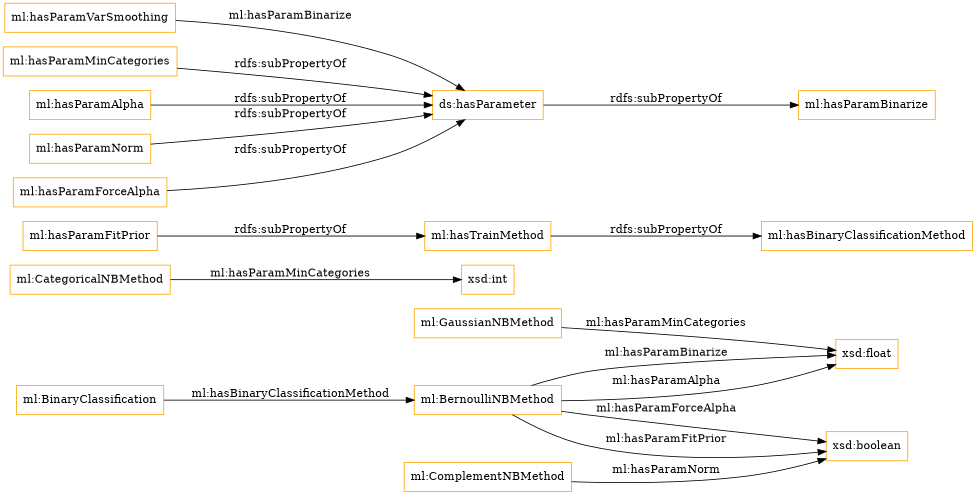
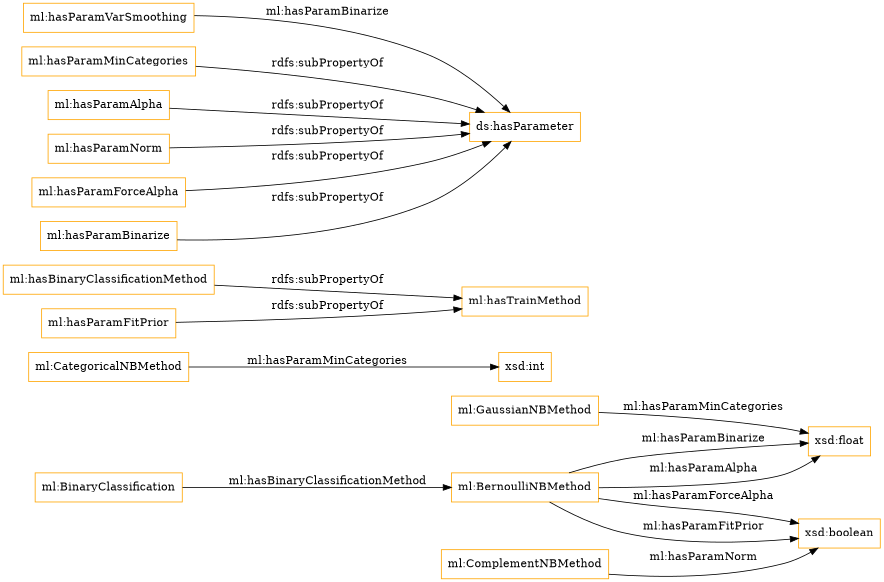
(667, 105) -> (352, 226)
(652, 236) -> (334, 292)
